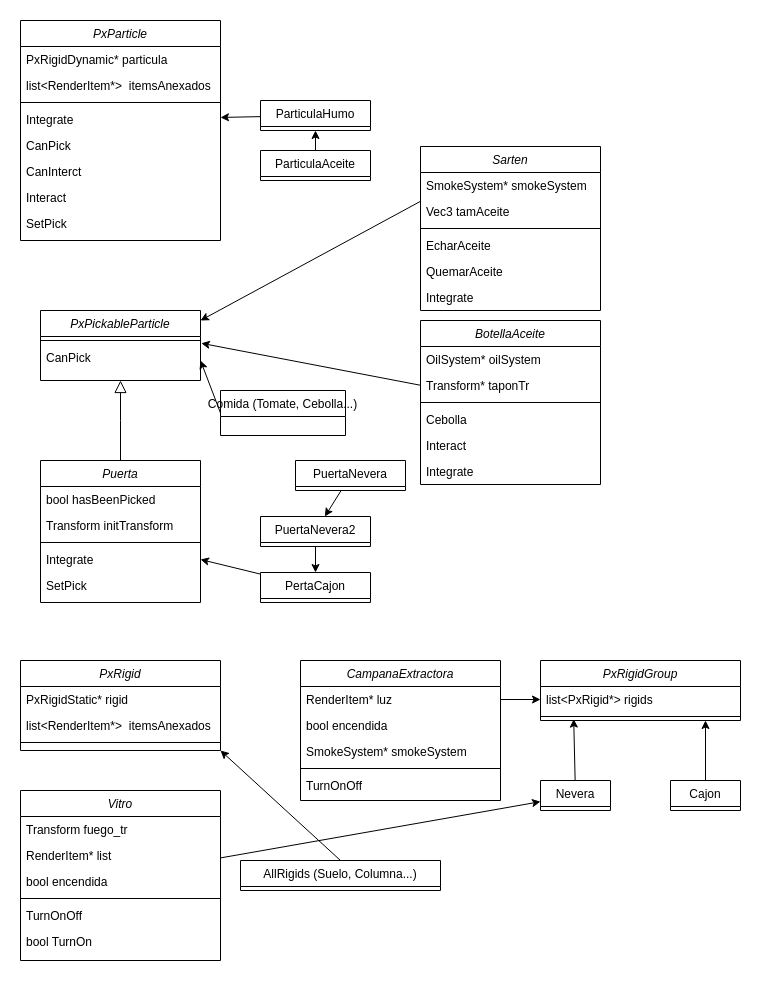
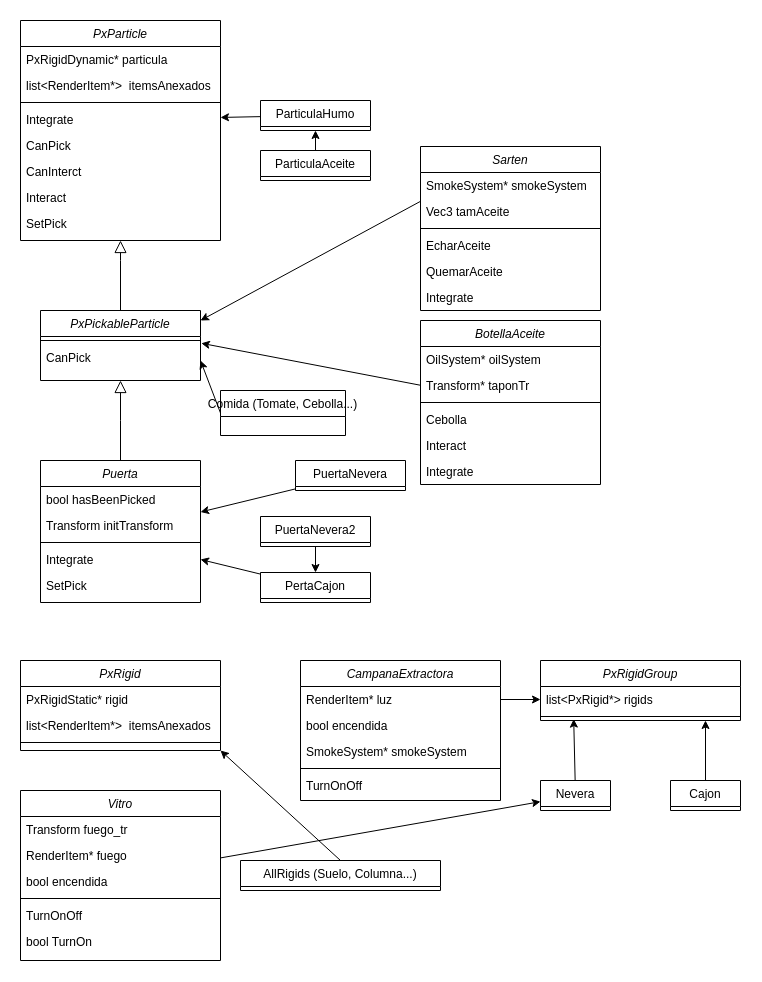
none -> (121, 283)
(334, 502) -> (250, 500)
(75, 856) -> (82, 856)
